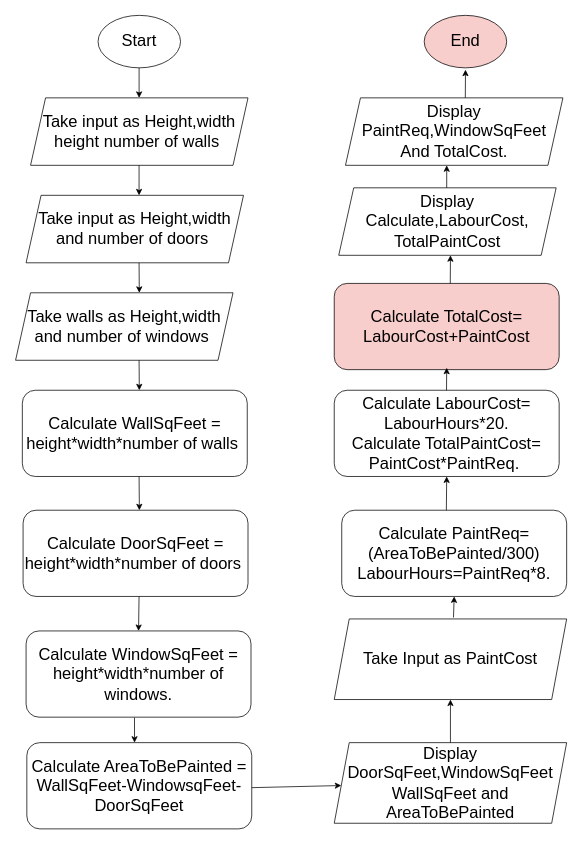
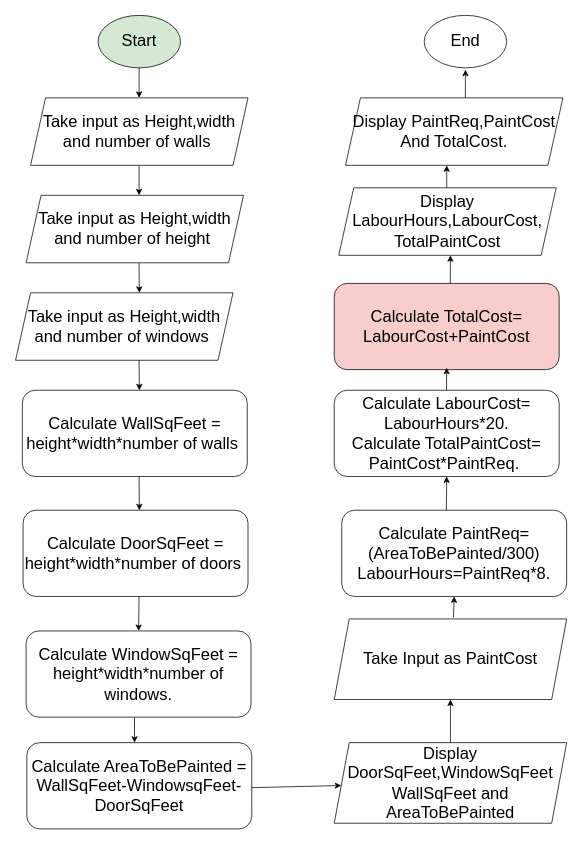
(139, 42) -> (139, 42)
(465, 42) -> (465, 42)
(139, 132) -> (139, 132)
(454, 132) -> (454, 132)
(447, 222) -> (447, 222)
(135, 229) -> (135, 229)
(124, 327) -> (124, 327)
